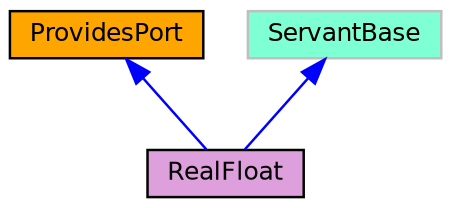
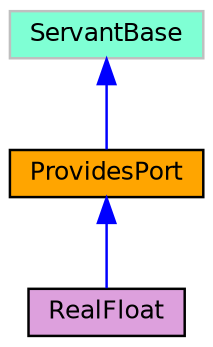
(276, 114) -> (107, 117)
